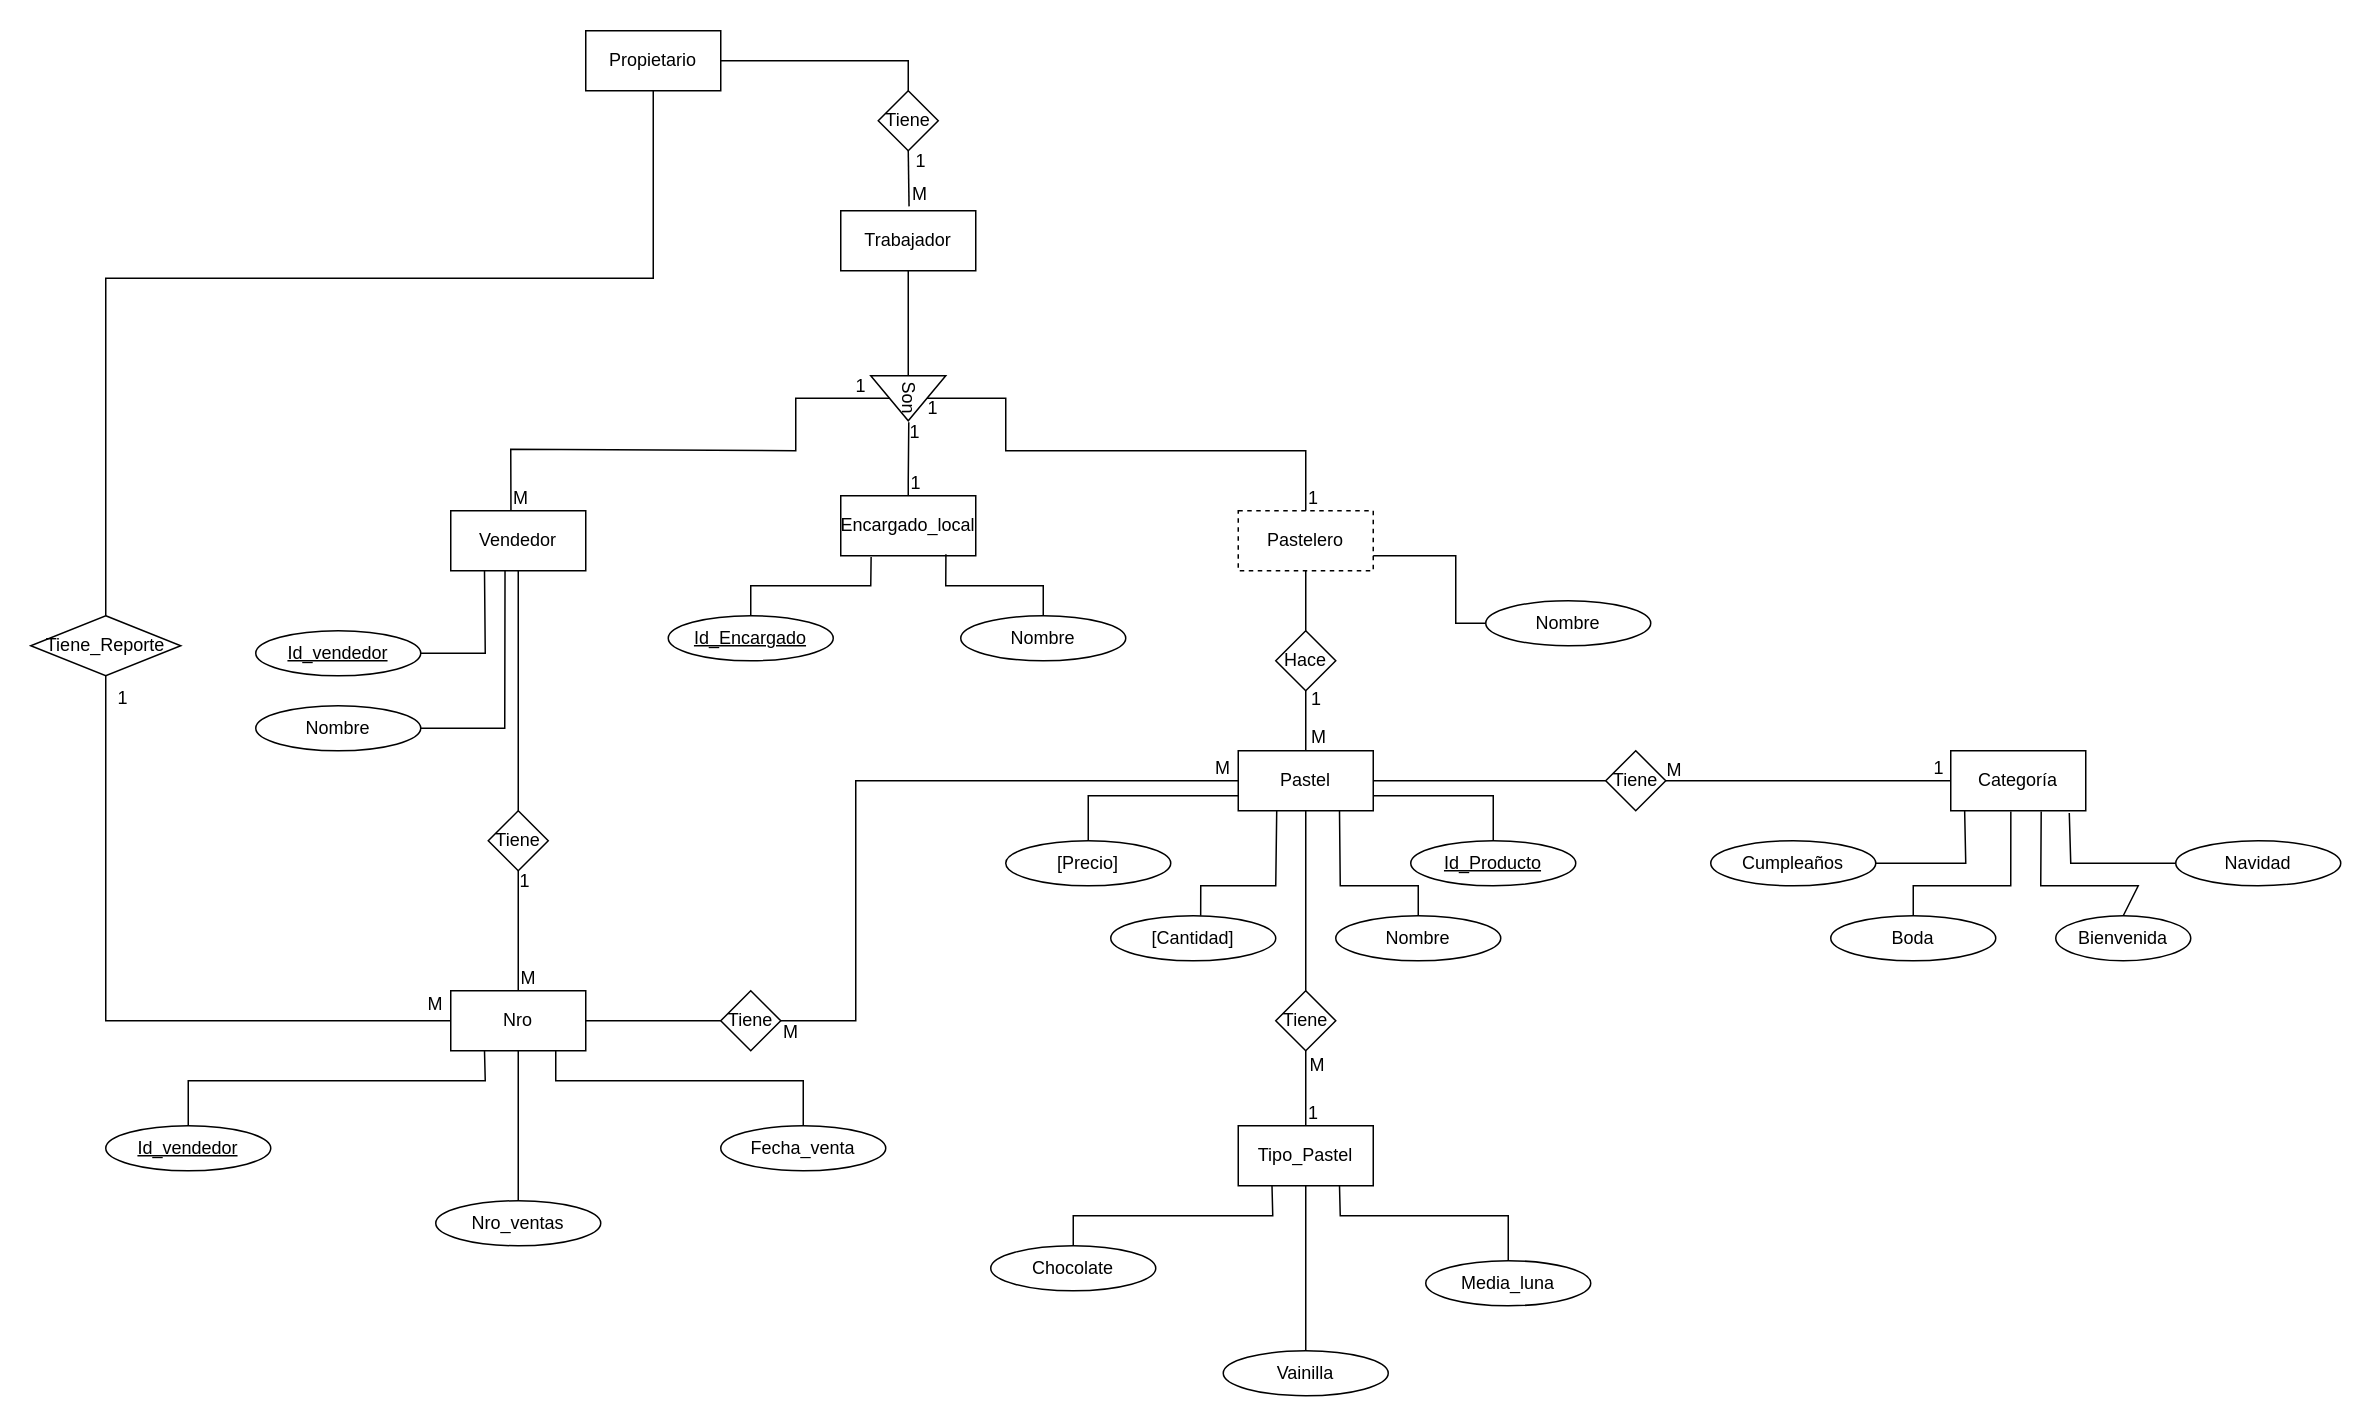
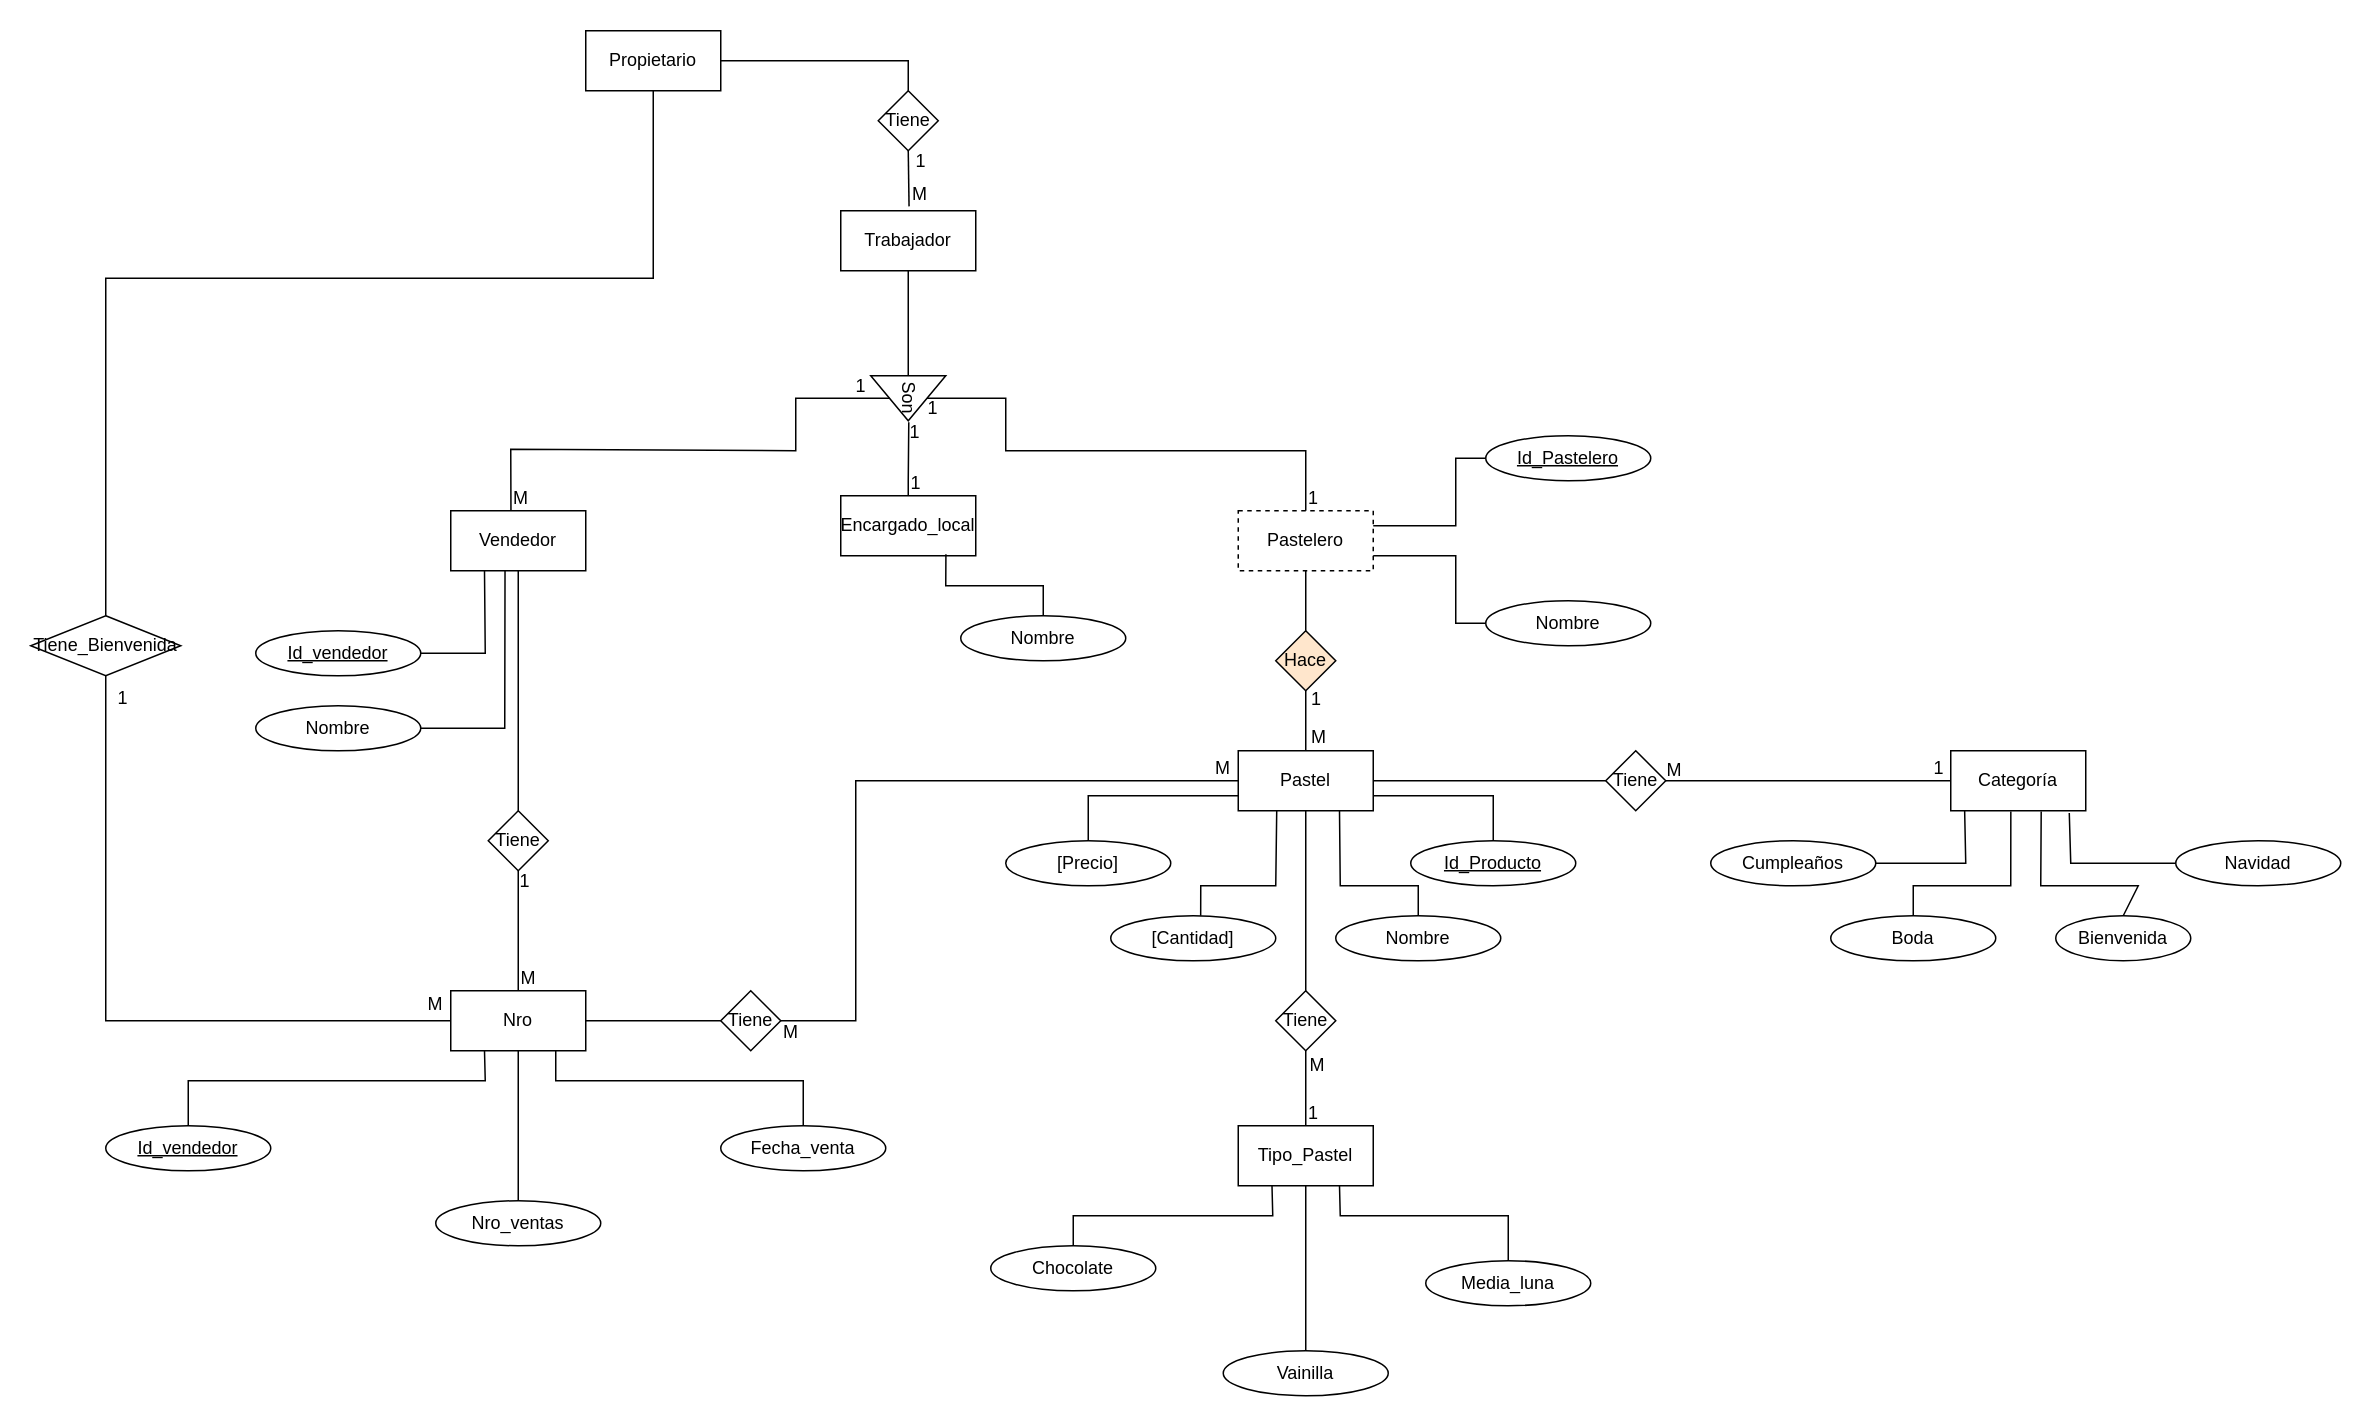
none -> (1568, 458)
none -> (1456, 518)
(810, 586) -> none
(751, 638) -> none
(106, 646) -> (106, 646)
(1306, 661) -> (1306, 661)
